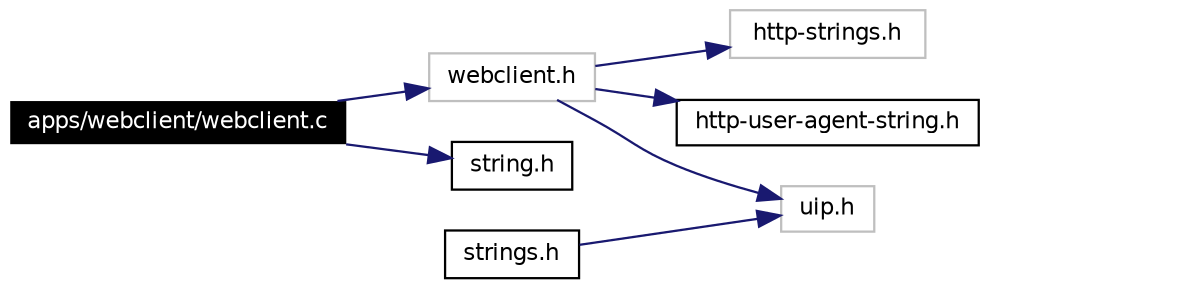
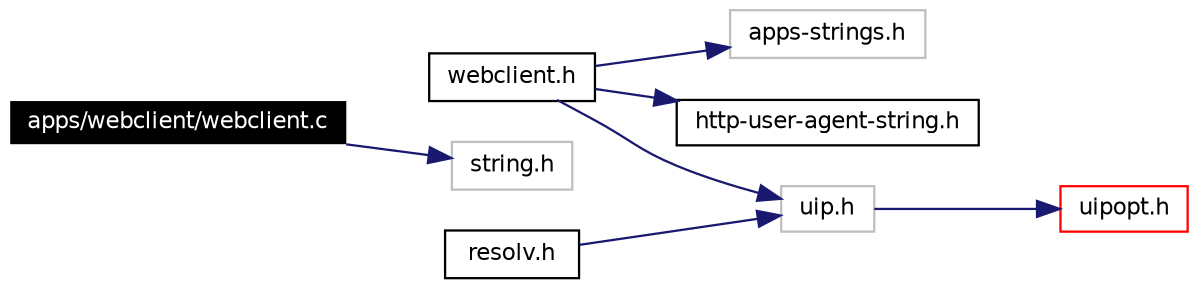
(828, 34) -> (828, 34)
(512, 77) -> (512, 77)
(372, 96) -> none
(512, 166) -> (512, 166)
none -> (1124, 209)
(512, 254) -> (512, 254)
